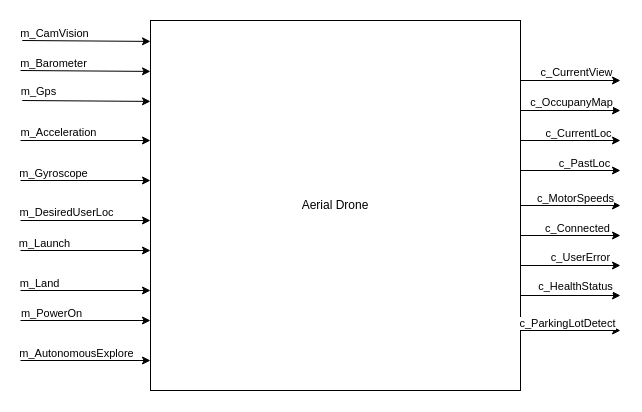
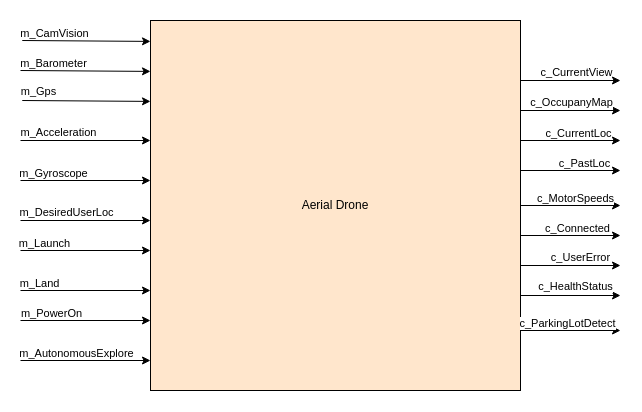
(336, 206) -> (336, 206)
